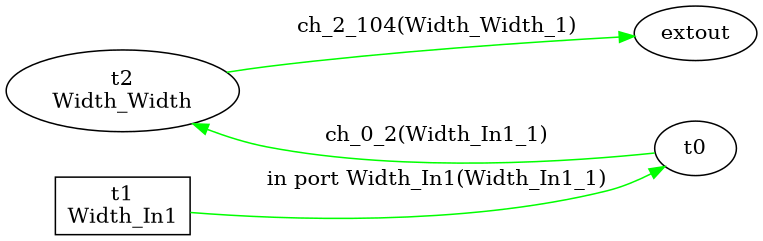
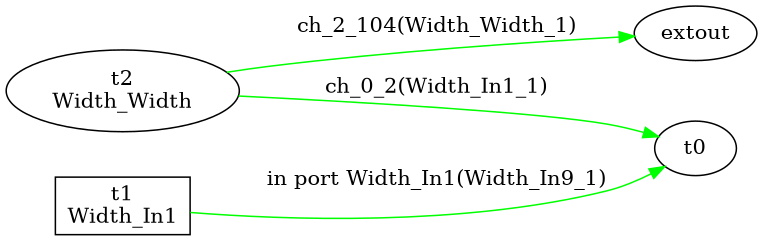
(429, 163) -> (442, 108)
(437, 179) -> (437, 179)
